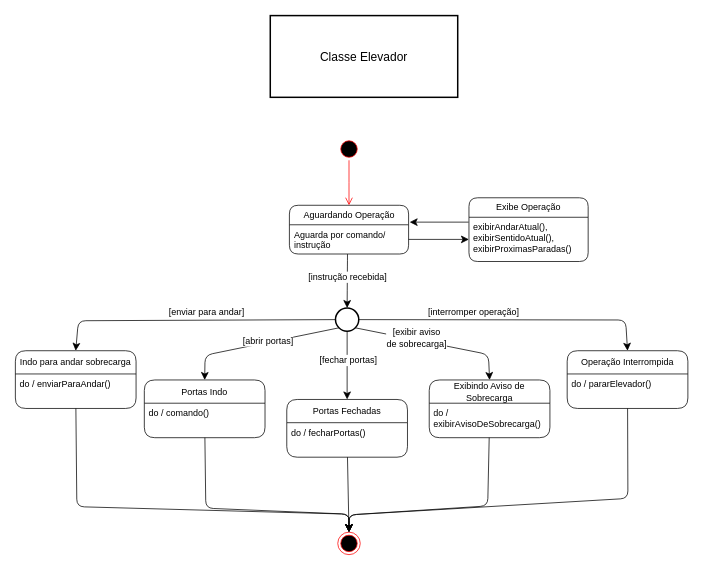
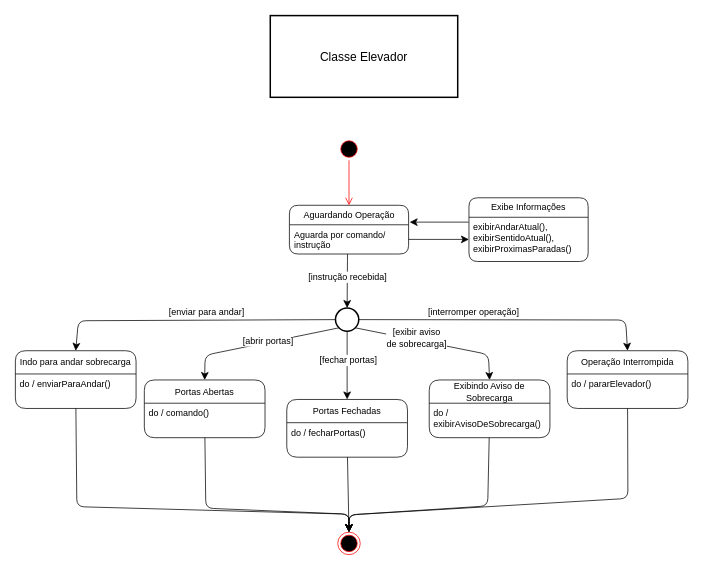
(529, 207) -> (529, 207)
(205, 392) -> (205, 392)
